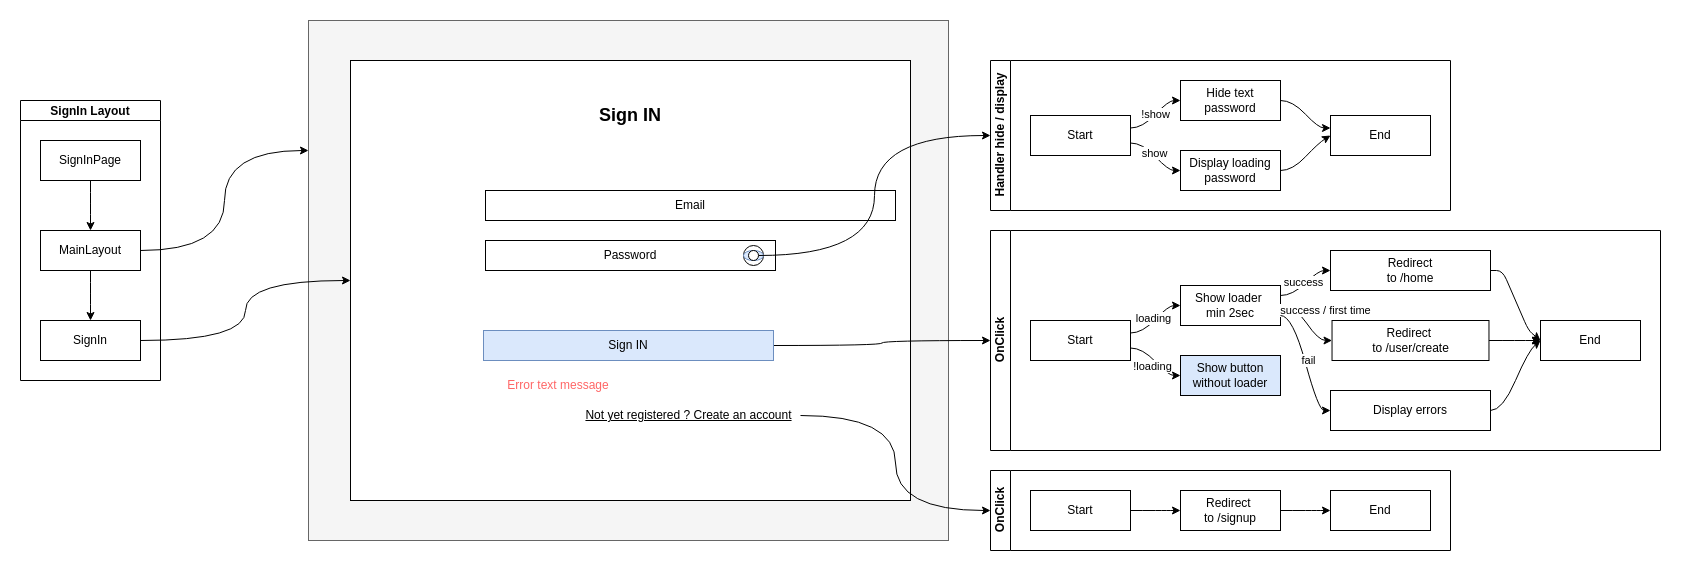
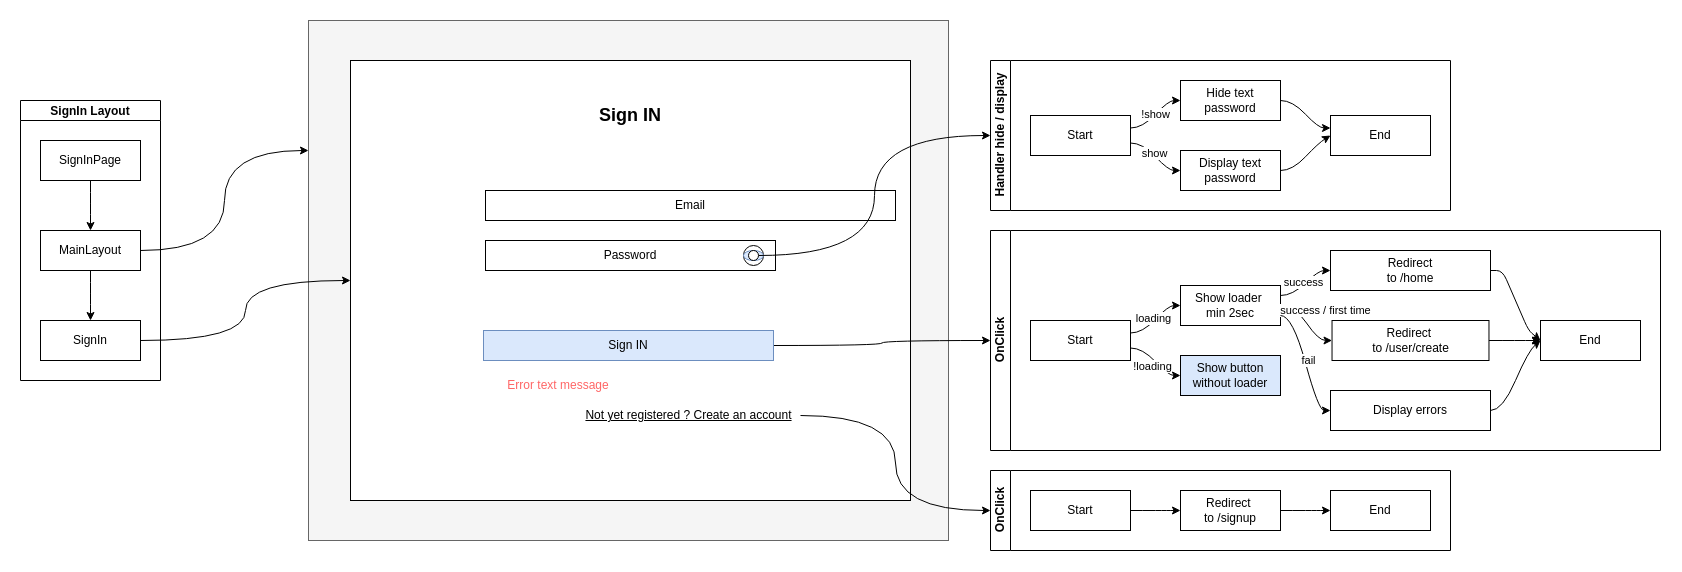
(1231, 171) -> (1231, 171)
